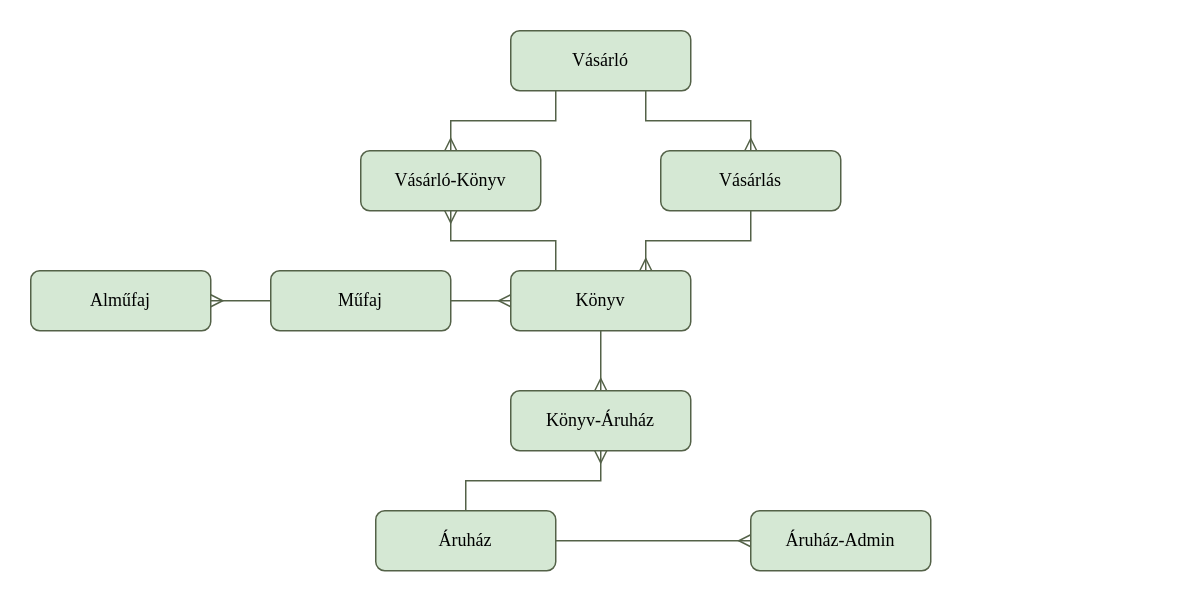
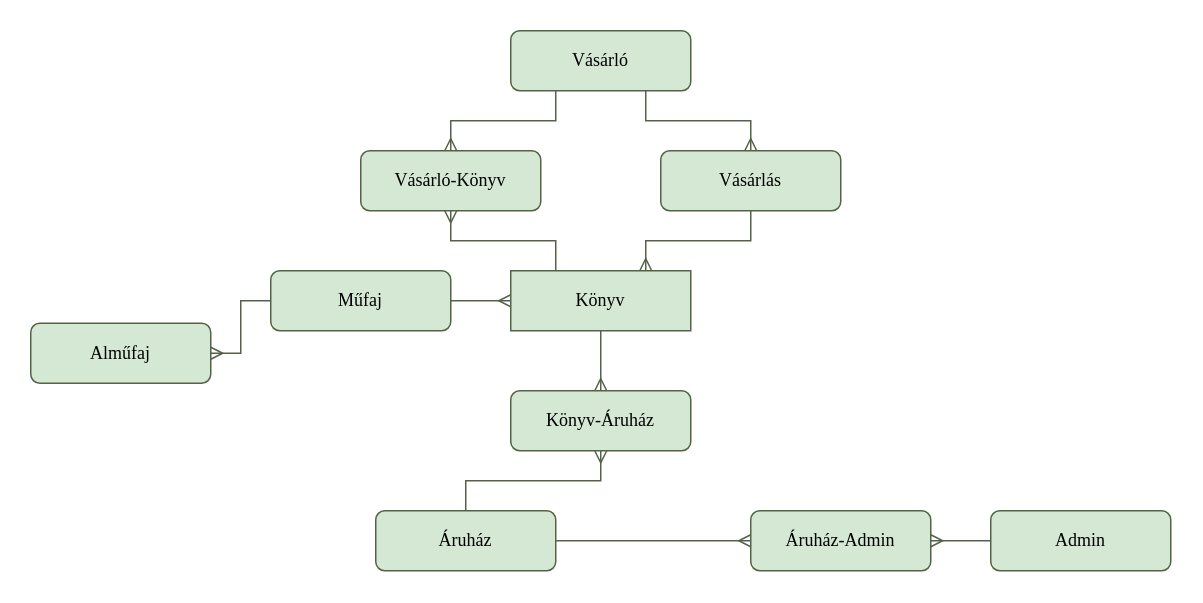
(121, 301) -> (121, 353)
(601, 301) -> (601, 301)
none -> (961, 541)
none -> (1081, 541)
